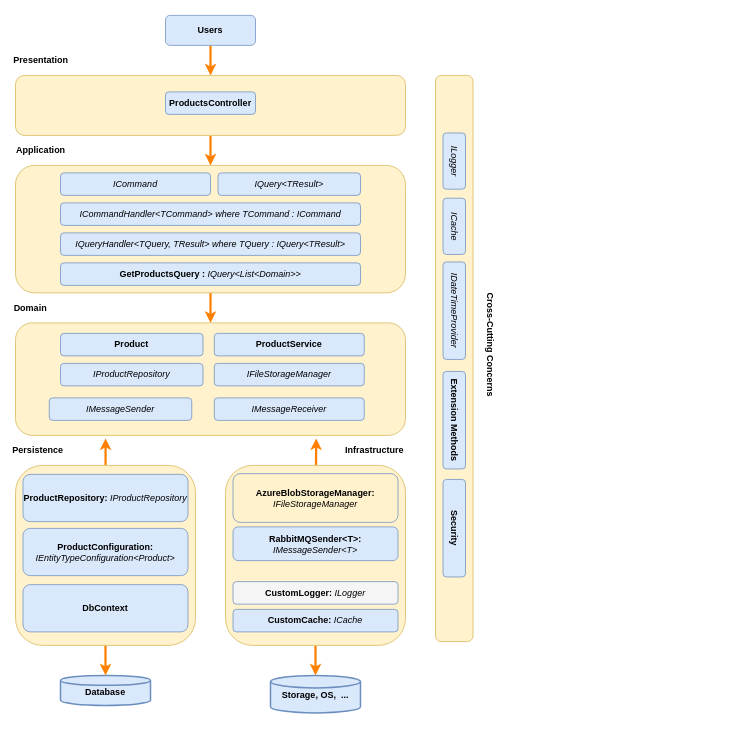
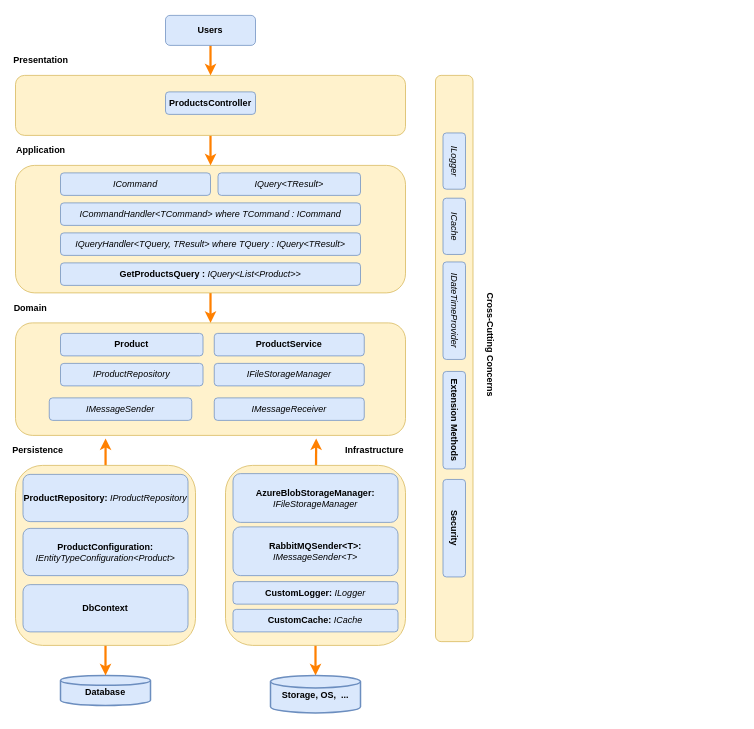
(210, 274) -> (210, 274)
(315, 498) -> (315, 498)
(315, 544) -> (315, 551)
(315, 593) -> (315, 593)
